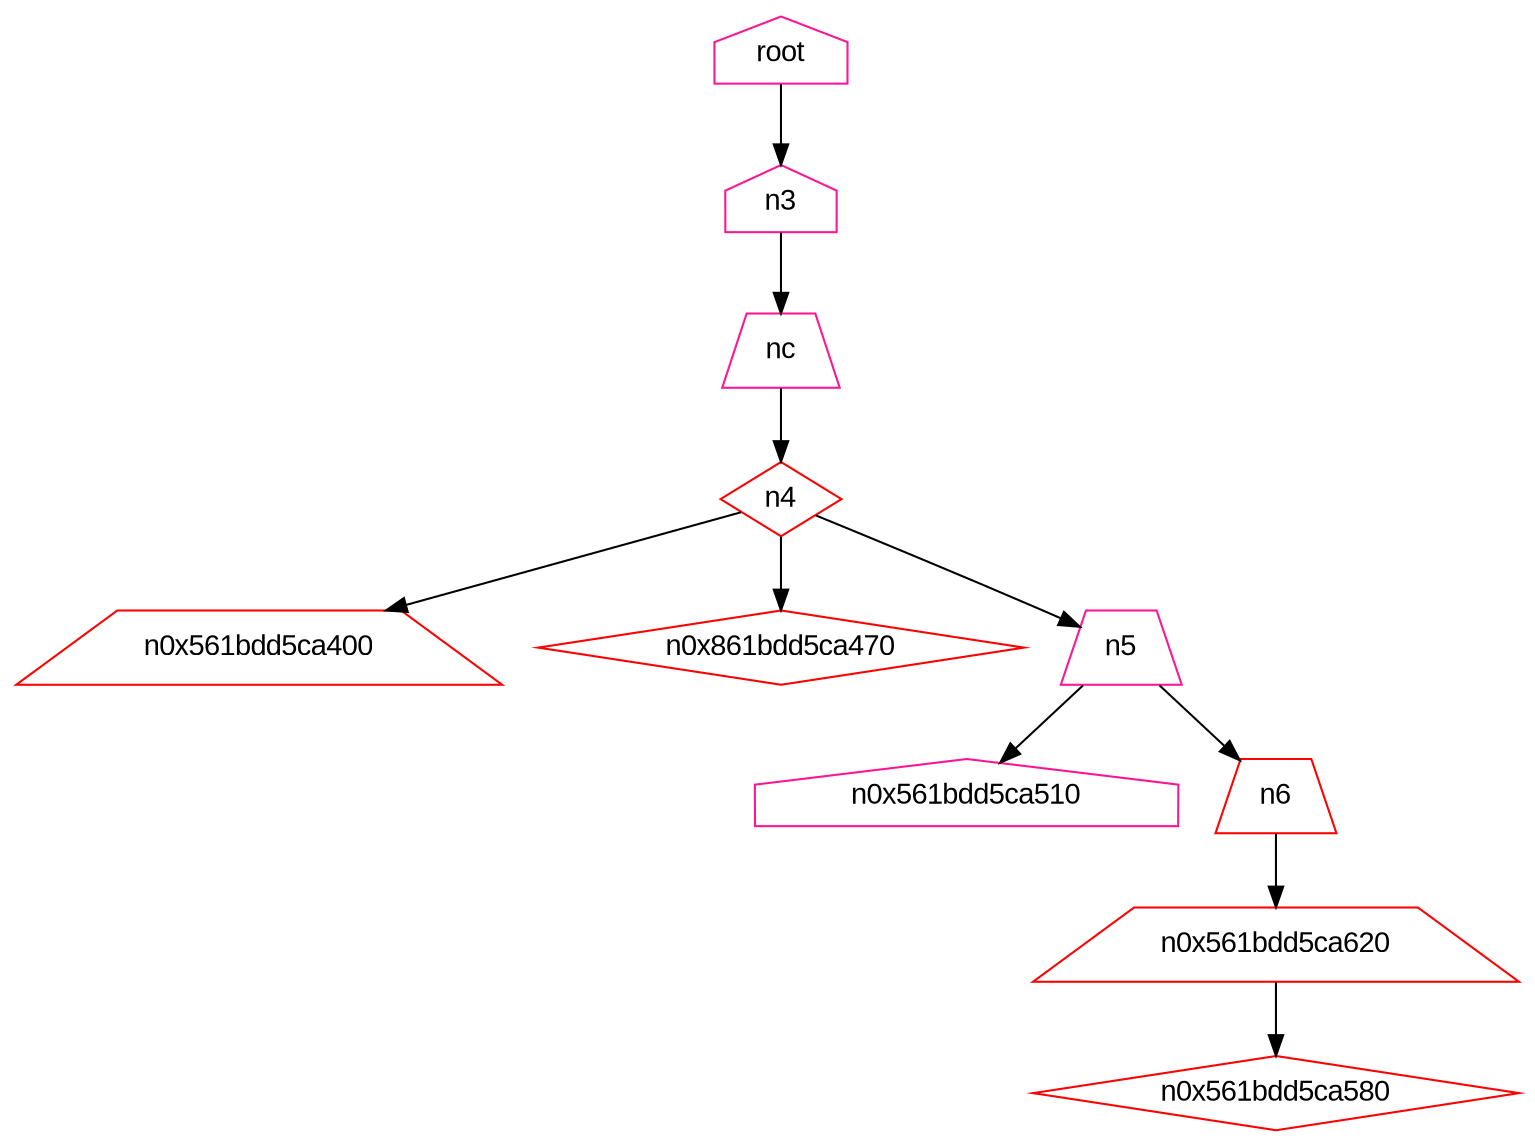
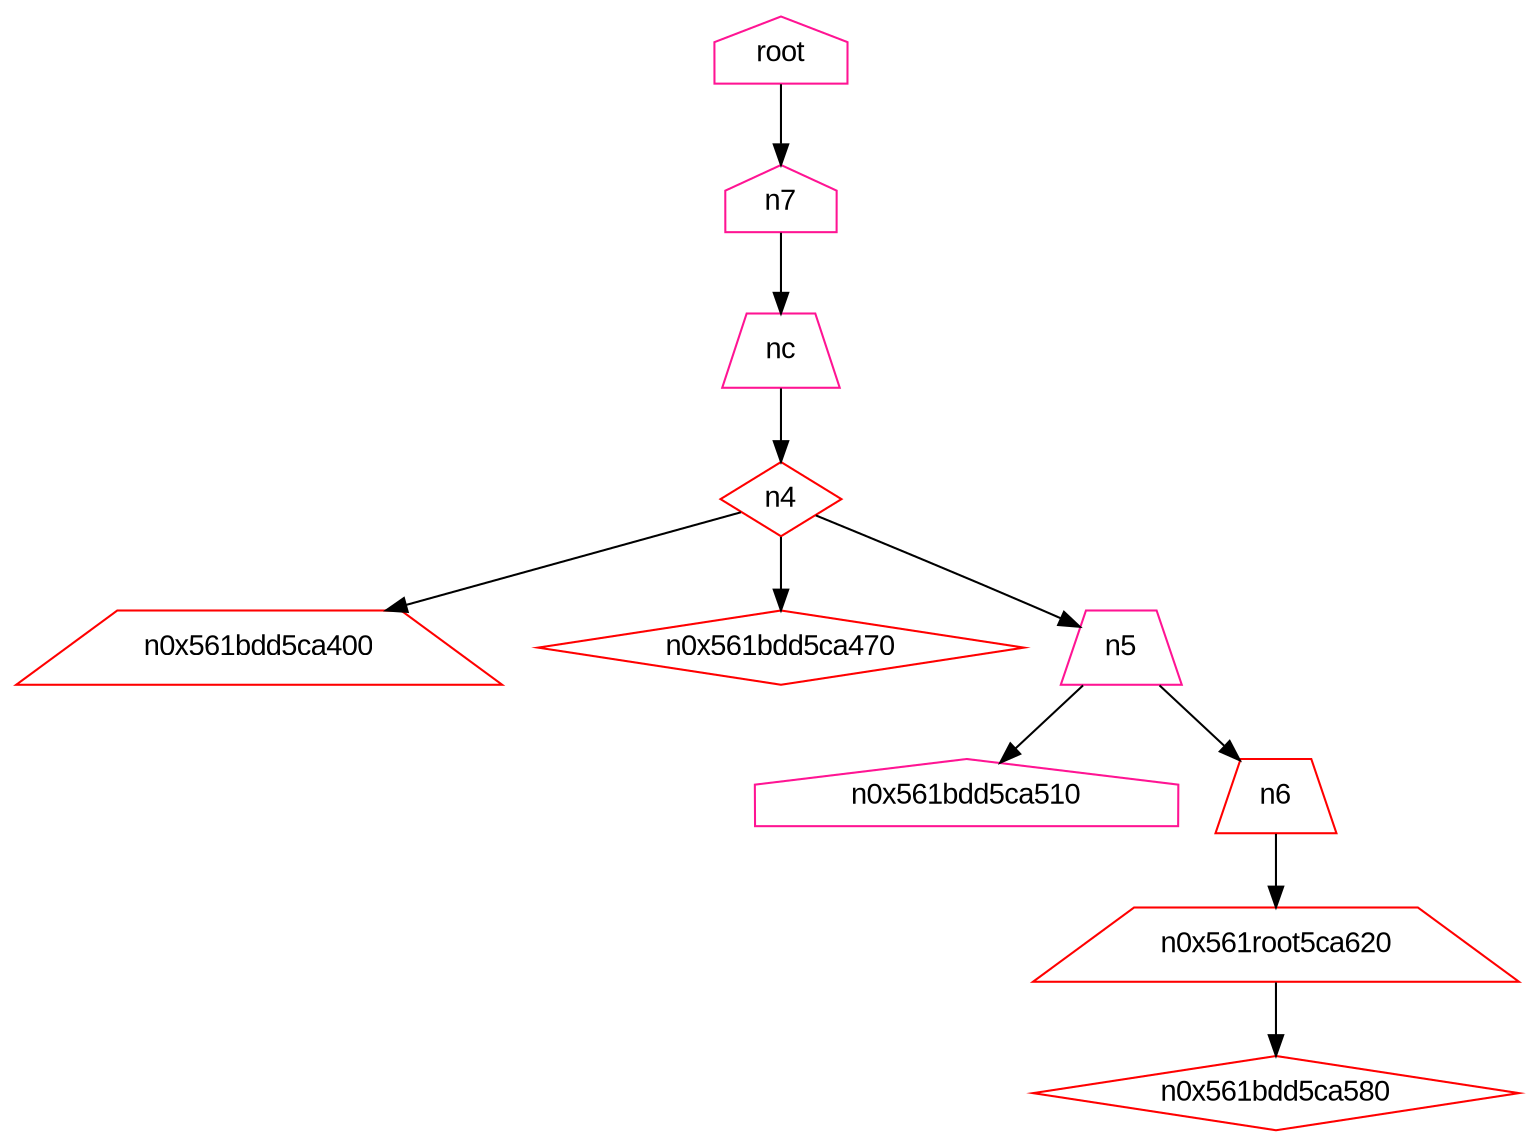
(781, 202) -> (781, 202)
(781, 648) -> (781, 648)
(1276, 945) -> (1276, 945)
